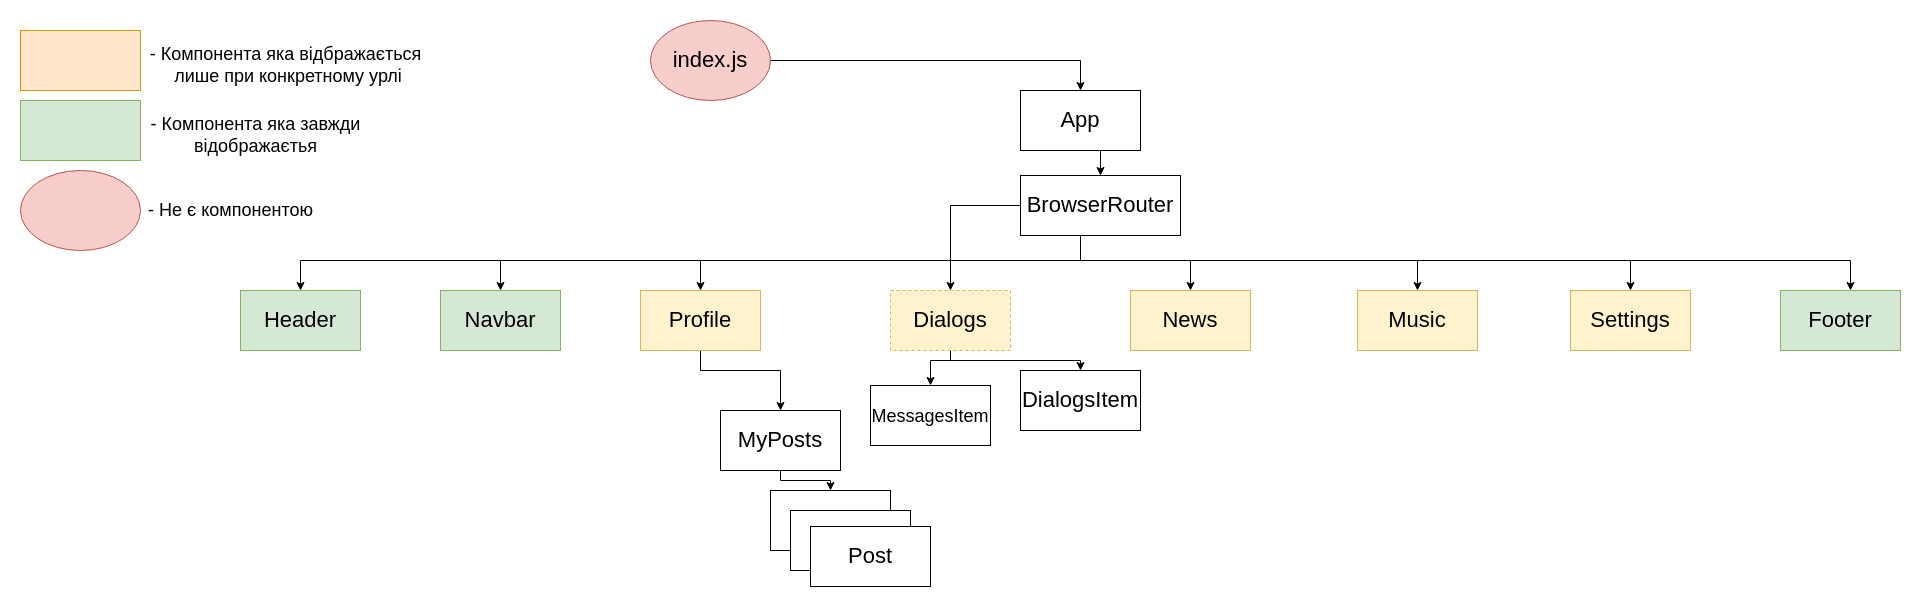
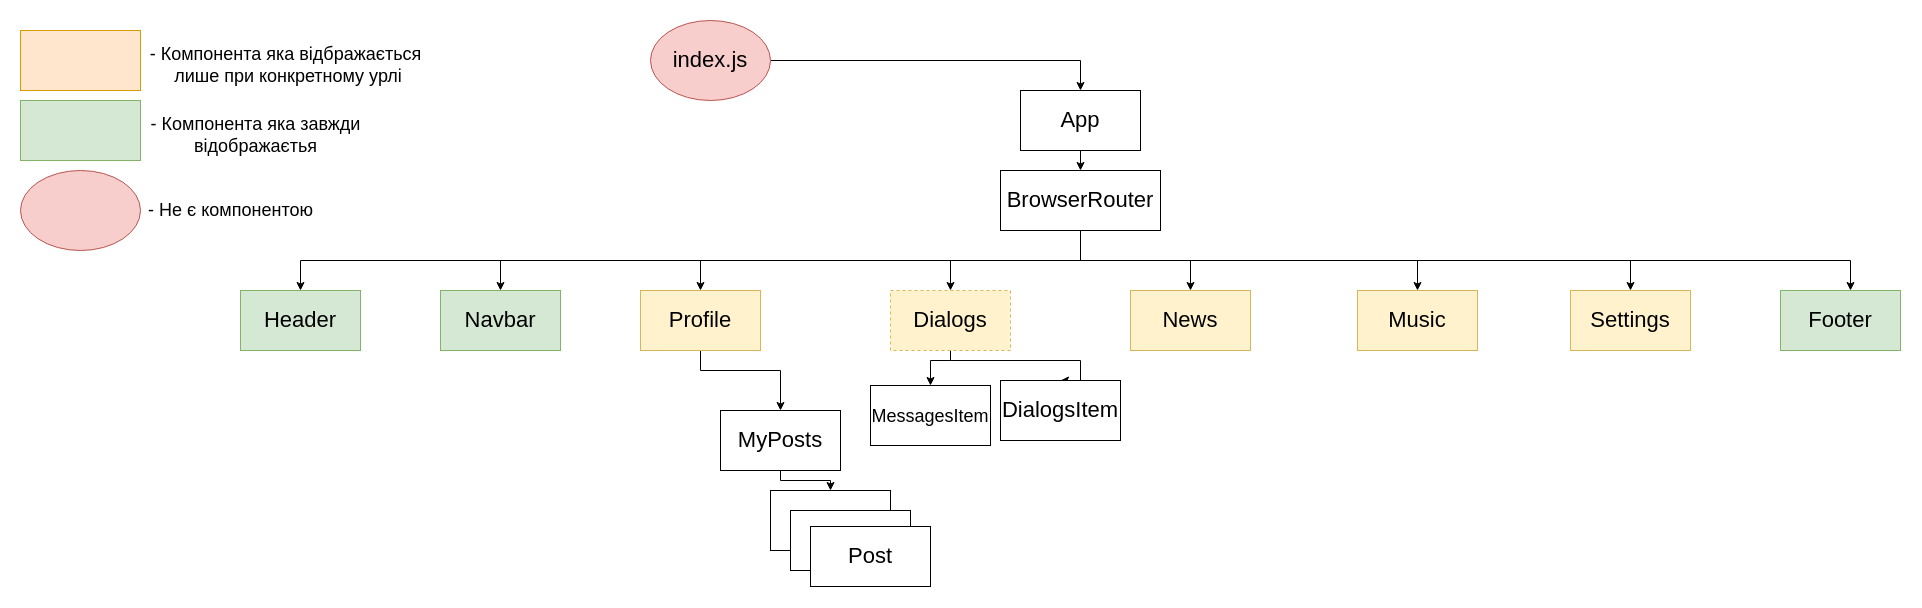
(1101, 206) -> (1081, 201)
(1081, 401) -> (1061, 411)
